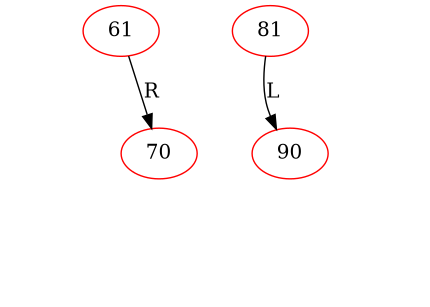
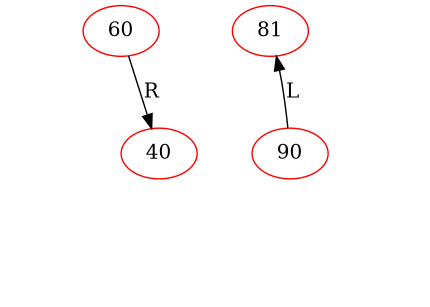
(121, 31) -> (121, 31)
(264, 87) -> (284, 99)
(159, 154) -> (159, 154)
